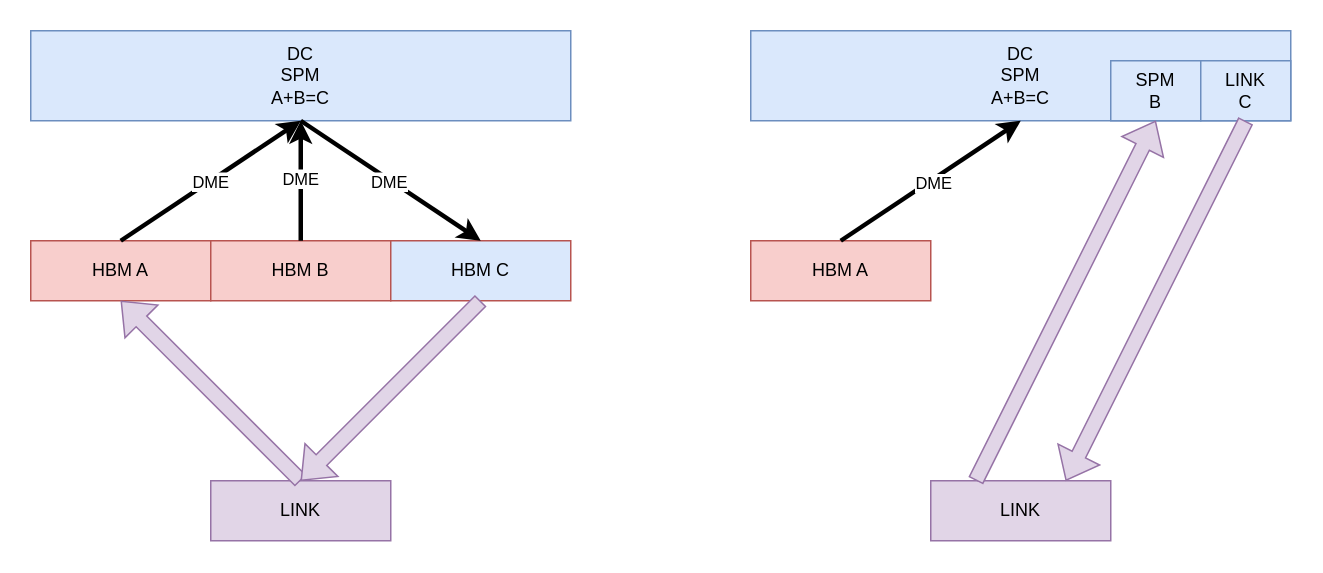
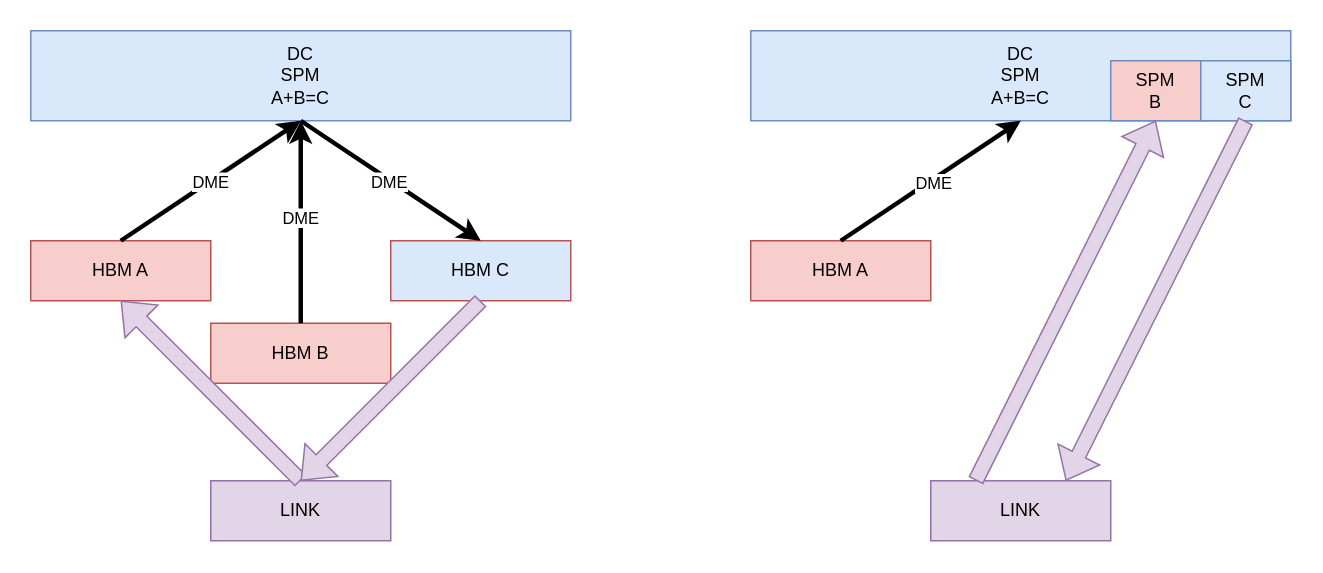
(1156, 91) -> (1156, 91)
(1246, 91) -> (1246, 91)
(301, 271) -> (301, 353)
